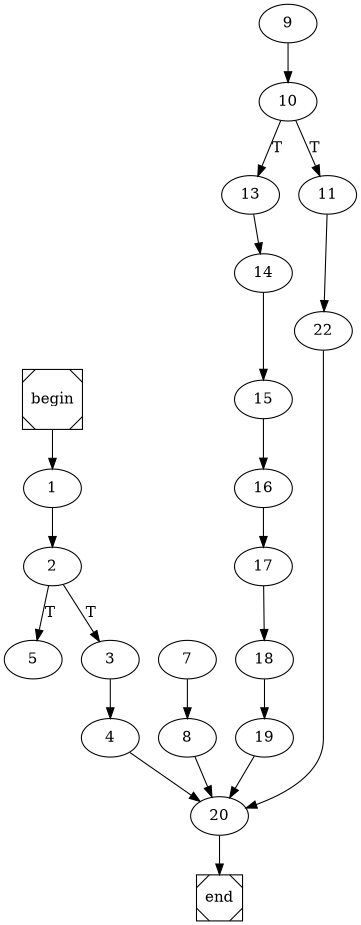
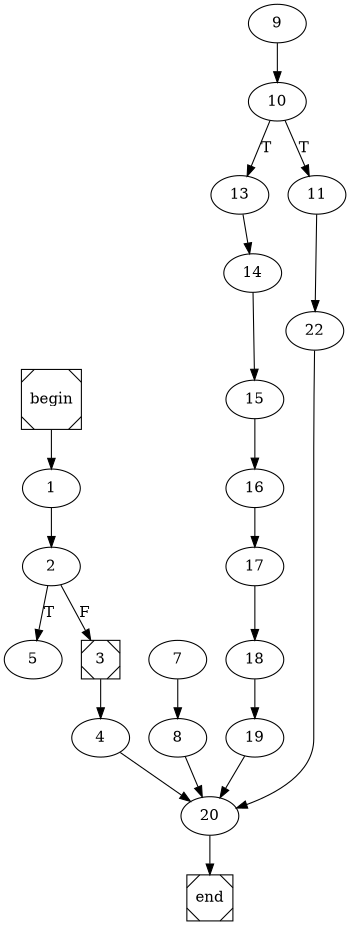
(91, 613) -> (85, 613)
(110, 660) -> (101, 660)
